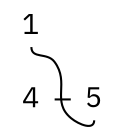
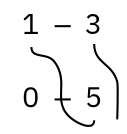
none -> (94, 26)
(31, 99) -> (31, 99)
